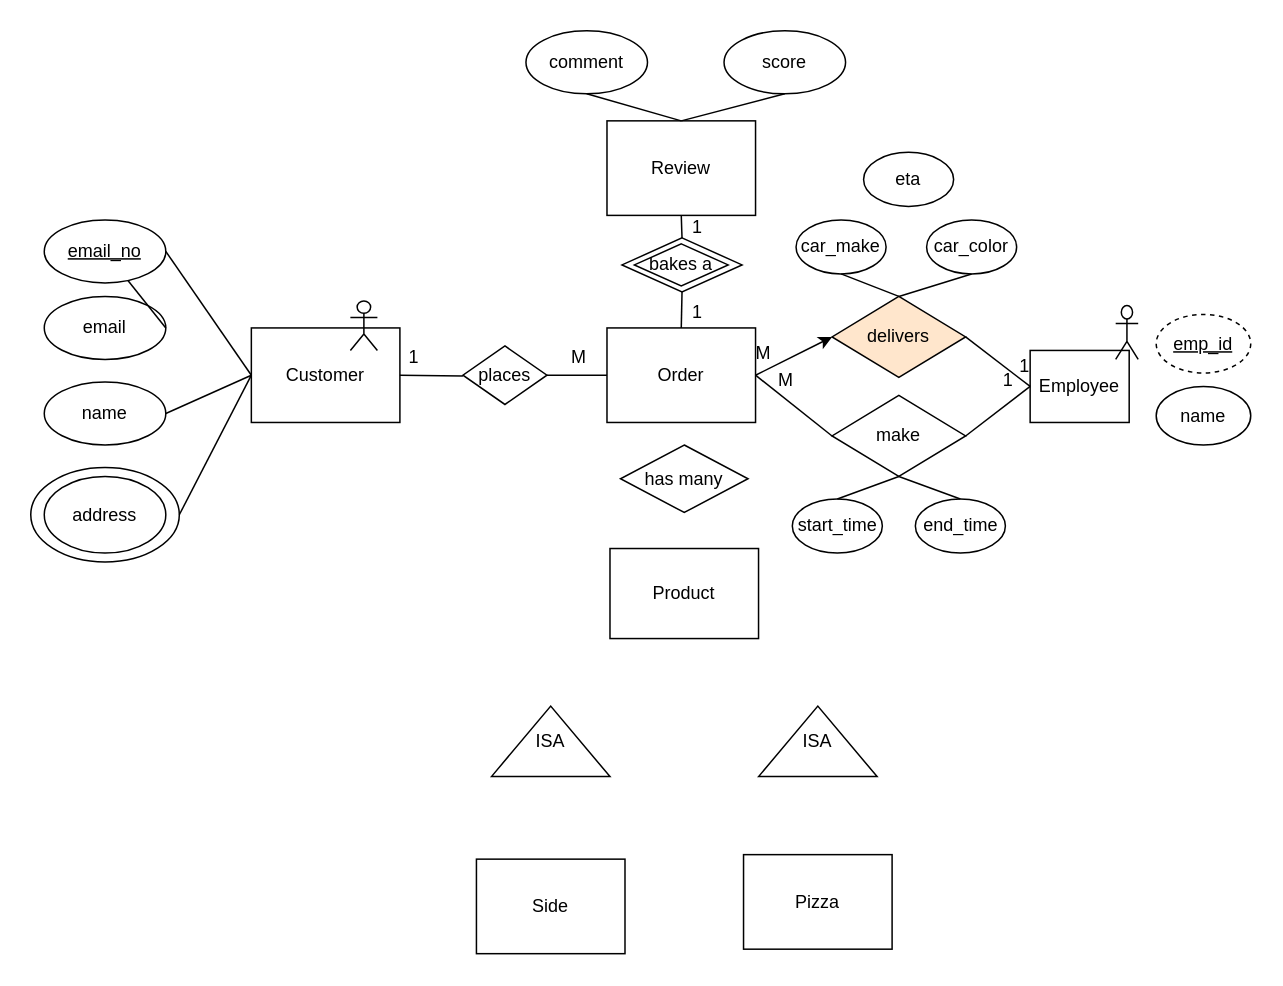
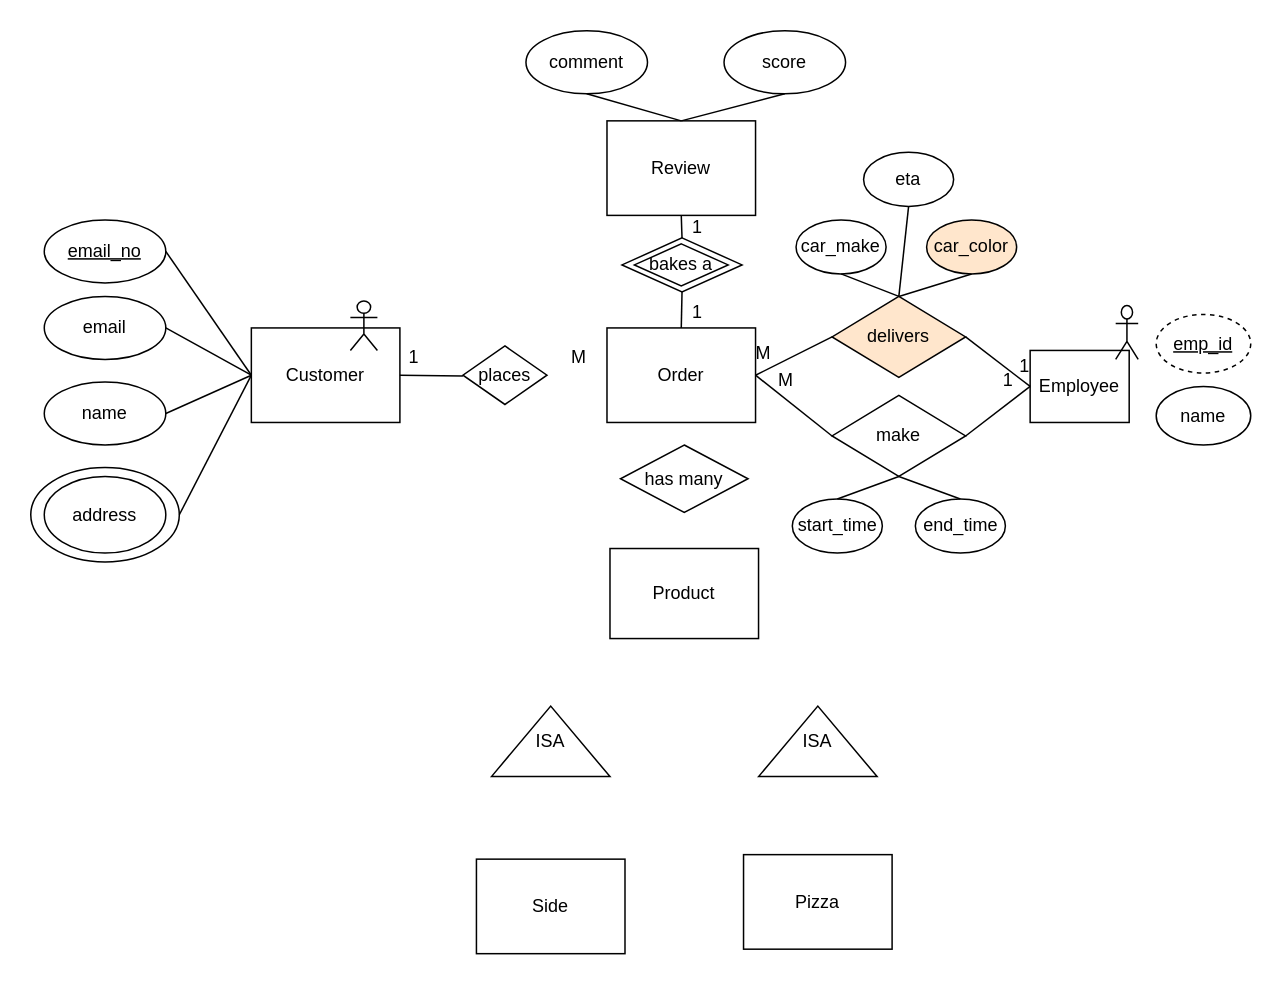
(971, 247) -> (971, 247)
none -> (903, 250)
(147, 304) -> (206, 350)
(821, 342) -> (825, 340)
(577, 375) -> none
